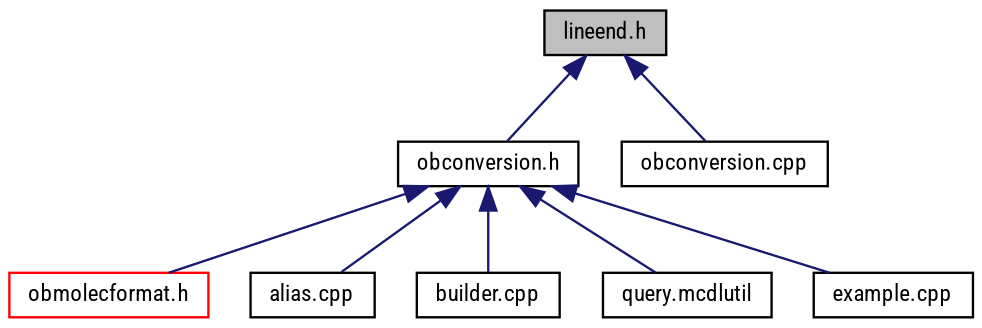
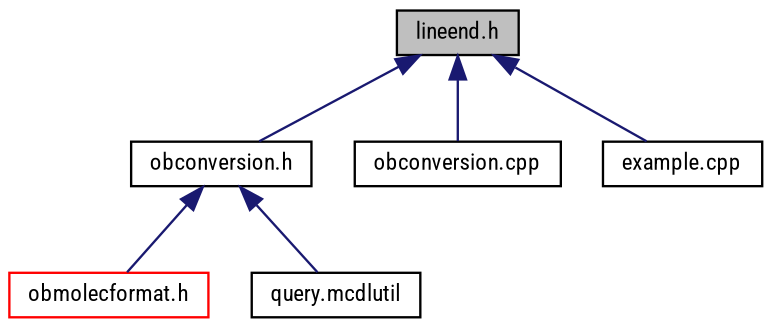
(702, 233) -> (581, 104)
(313, 295) -> none
(488, 295) -> none
